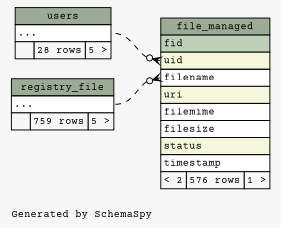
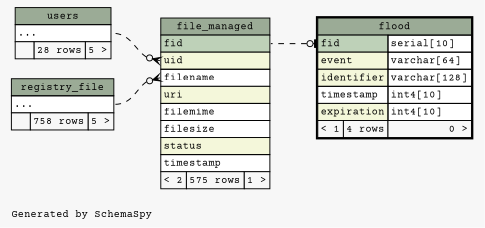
none -> (395, 78)
(59, 121) -> (59, 121)
(215, 180) -> (215, 180)
